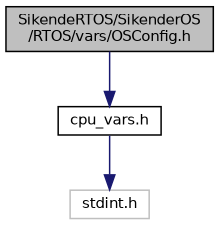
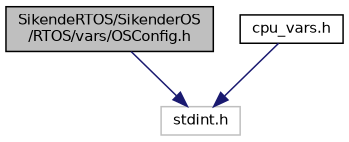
(110, 71) -> (154, 74)
